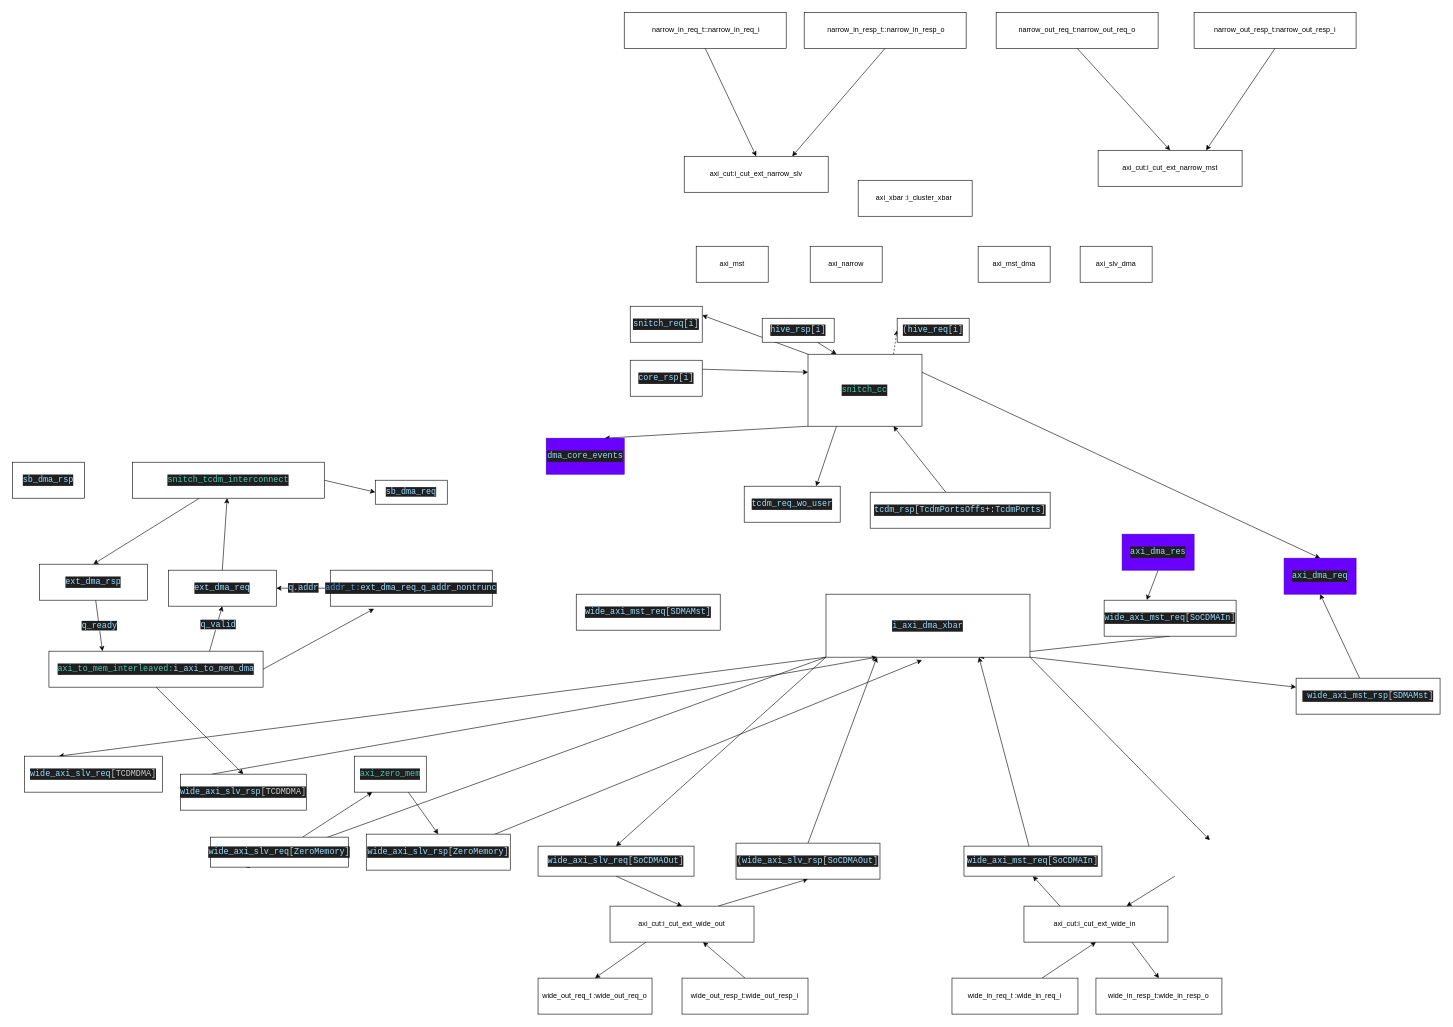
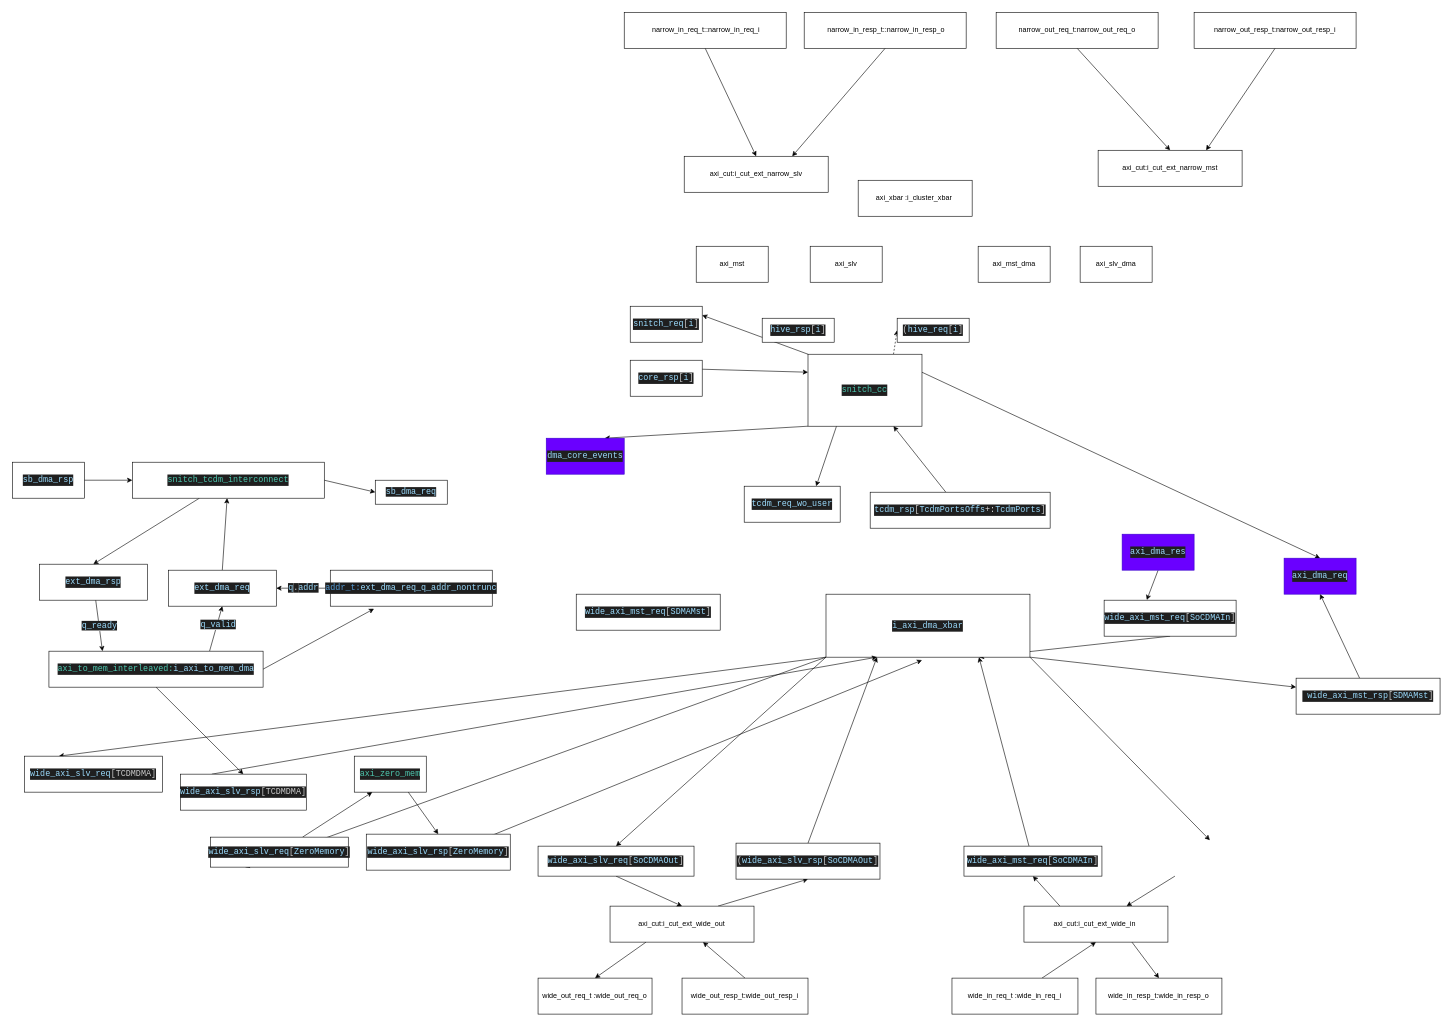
(846, 264) -> (846, 264)
(825, 347) -> none
none -> (126, 480)
